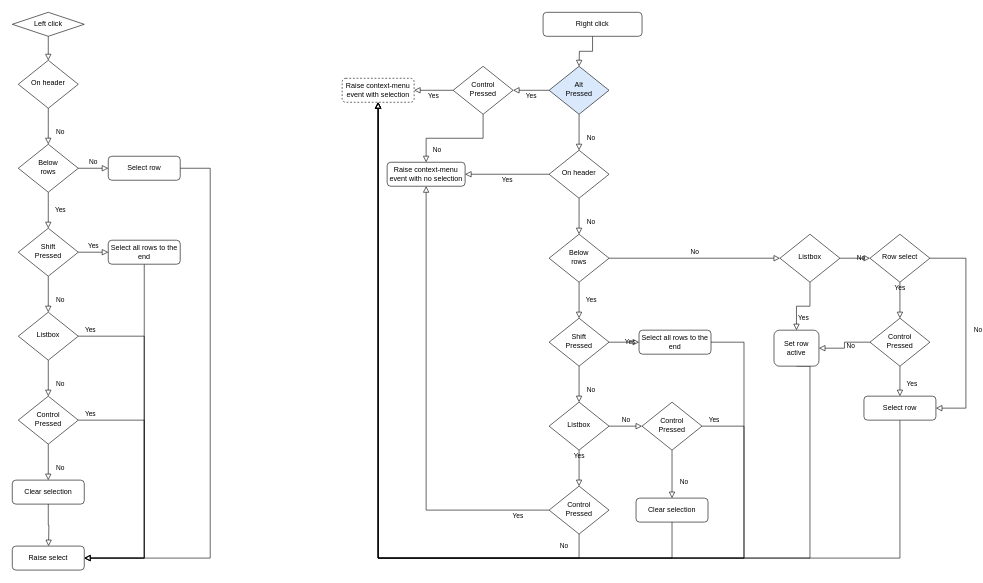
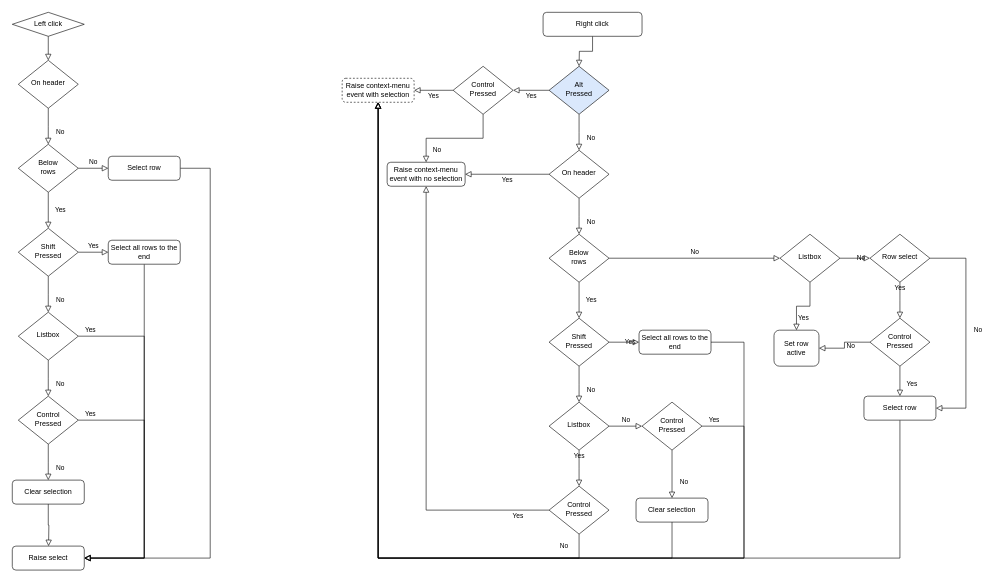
(810, 459) -> none
